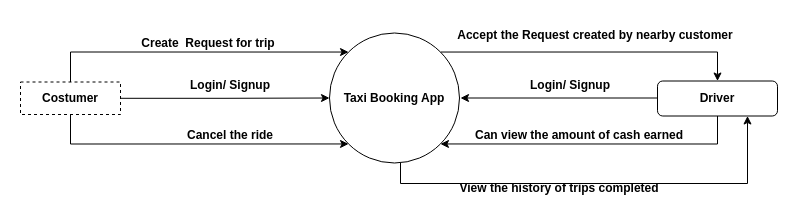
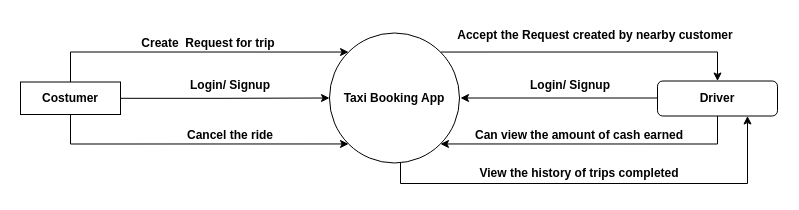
(71, 98) -> (71, 98)
(560, 189) -> (580, 174)
